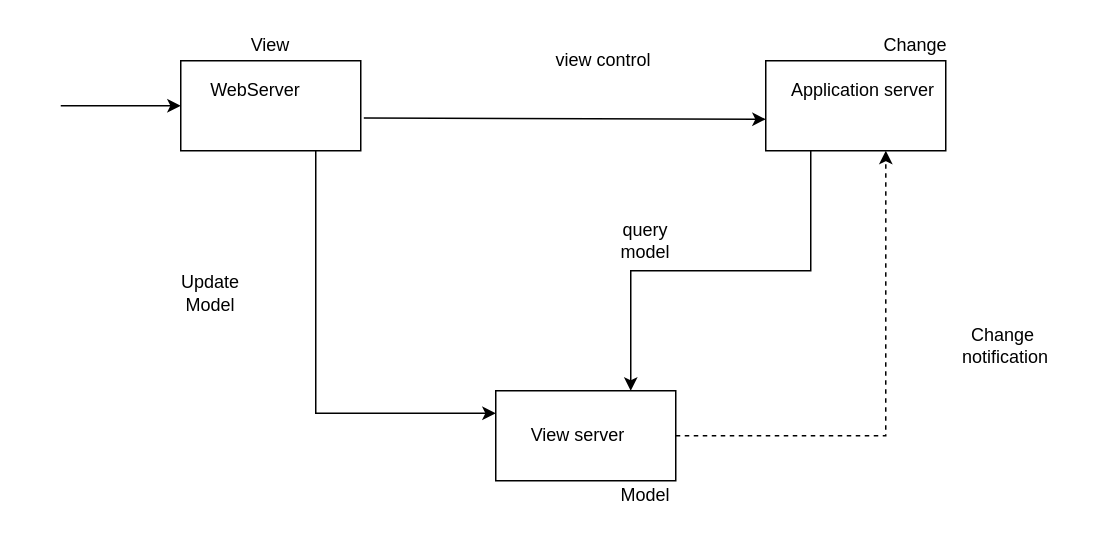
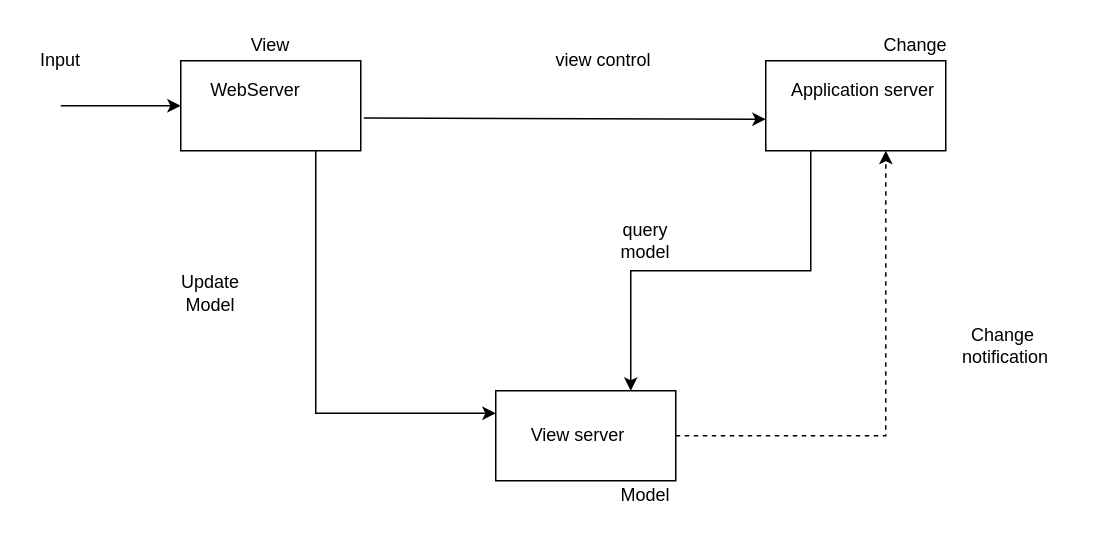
none -> (61, 61)
